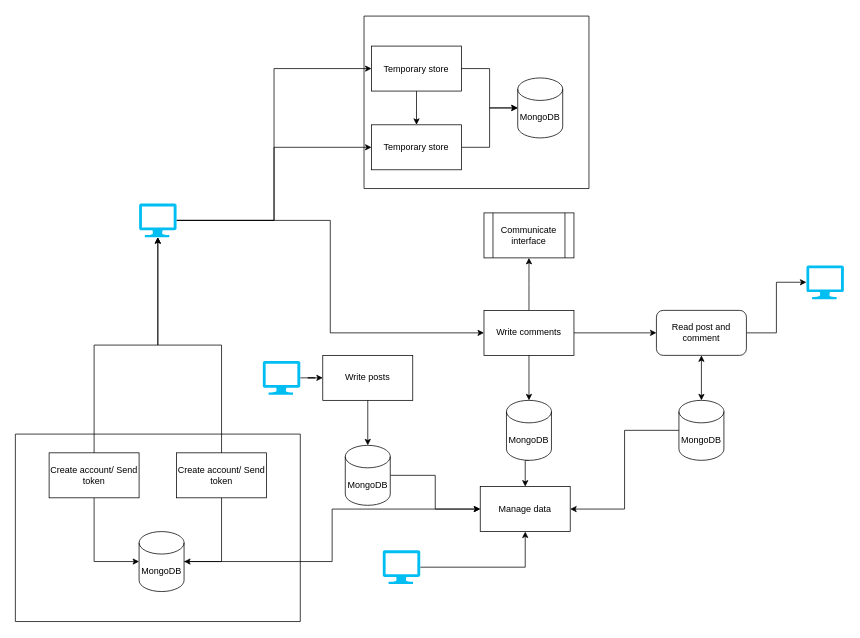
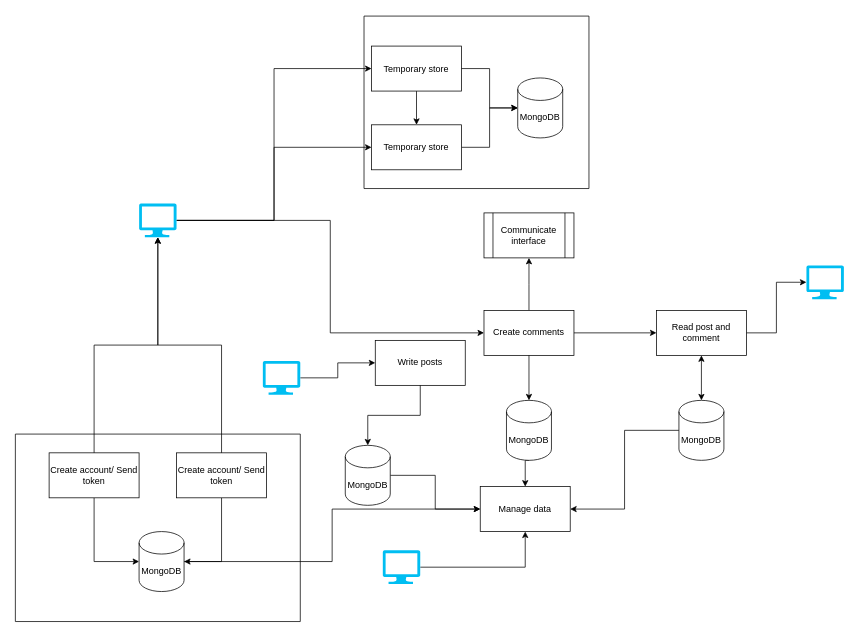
(529, 333) -> (529, 333)
(702, 333) -> (702, 333)
(368, 378) -> (420, 363)
